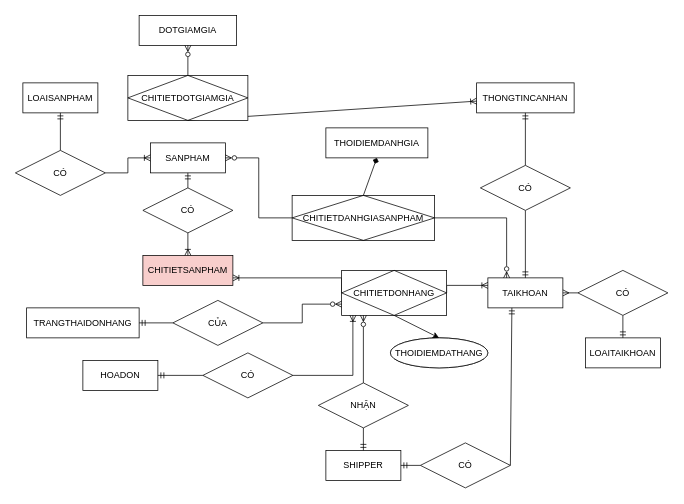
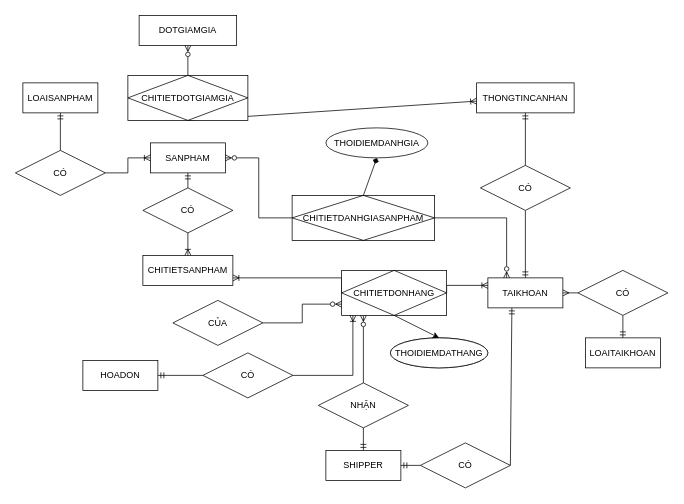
(377, 143) -> (377, 143)
(188, 270) -> (188, 270)
(83, 323) -> none
(157, 323) -> none
